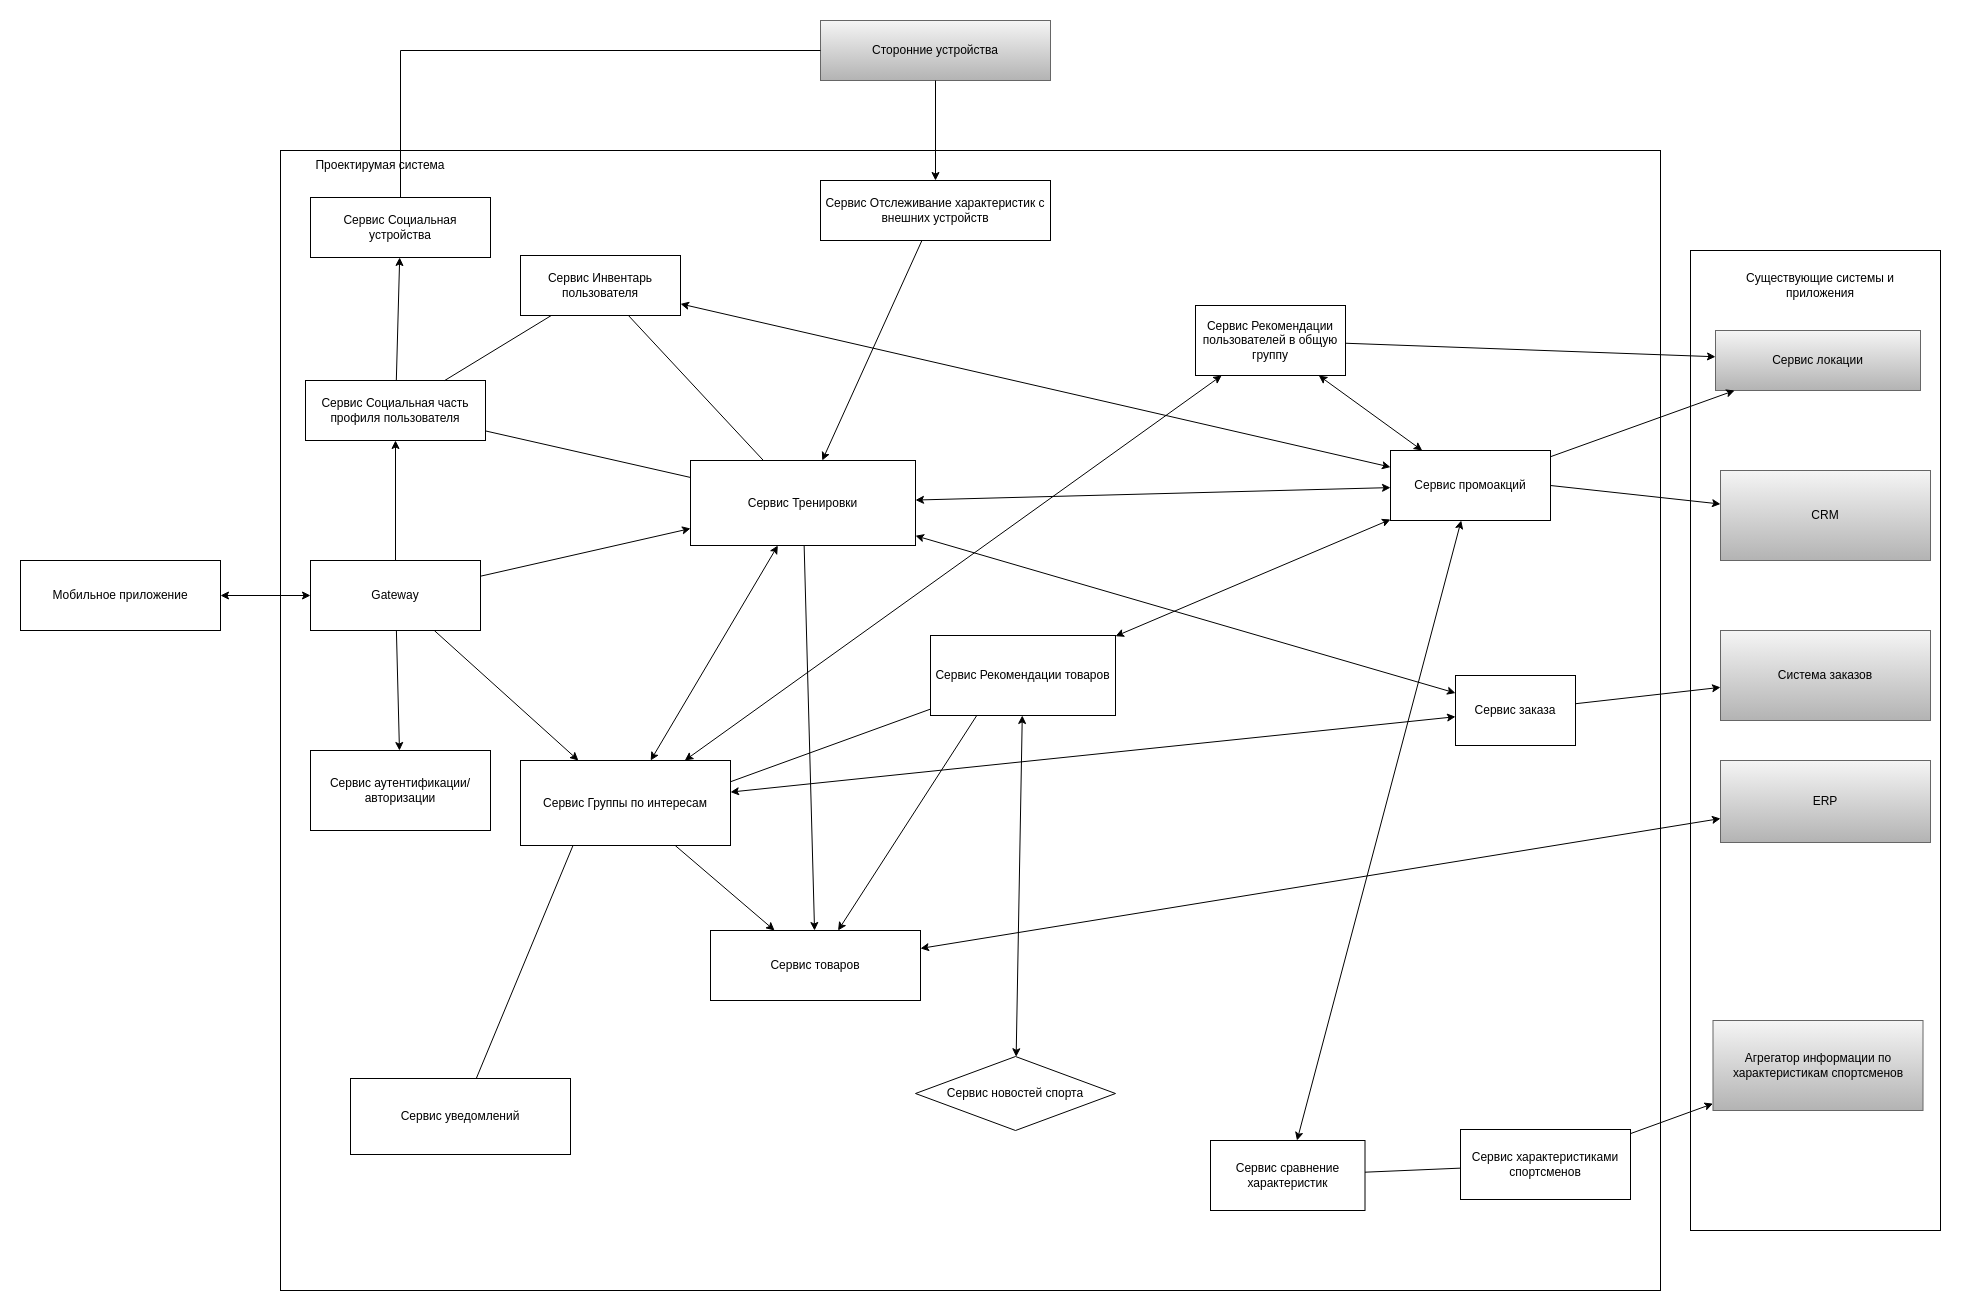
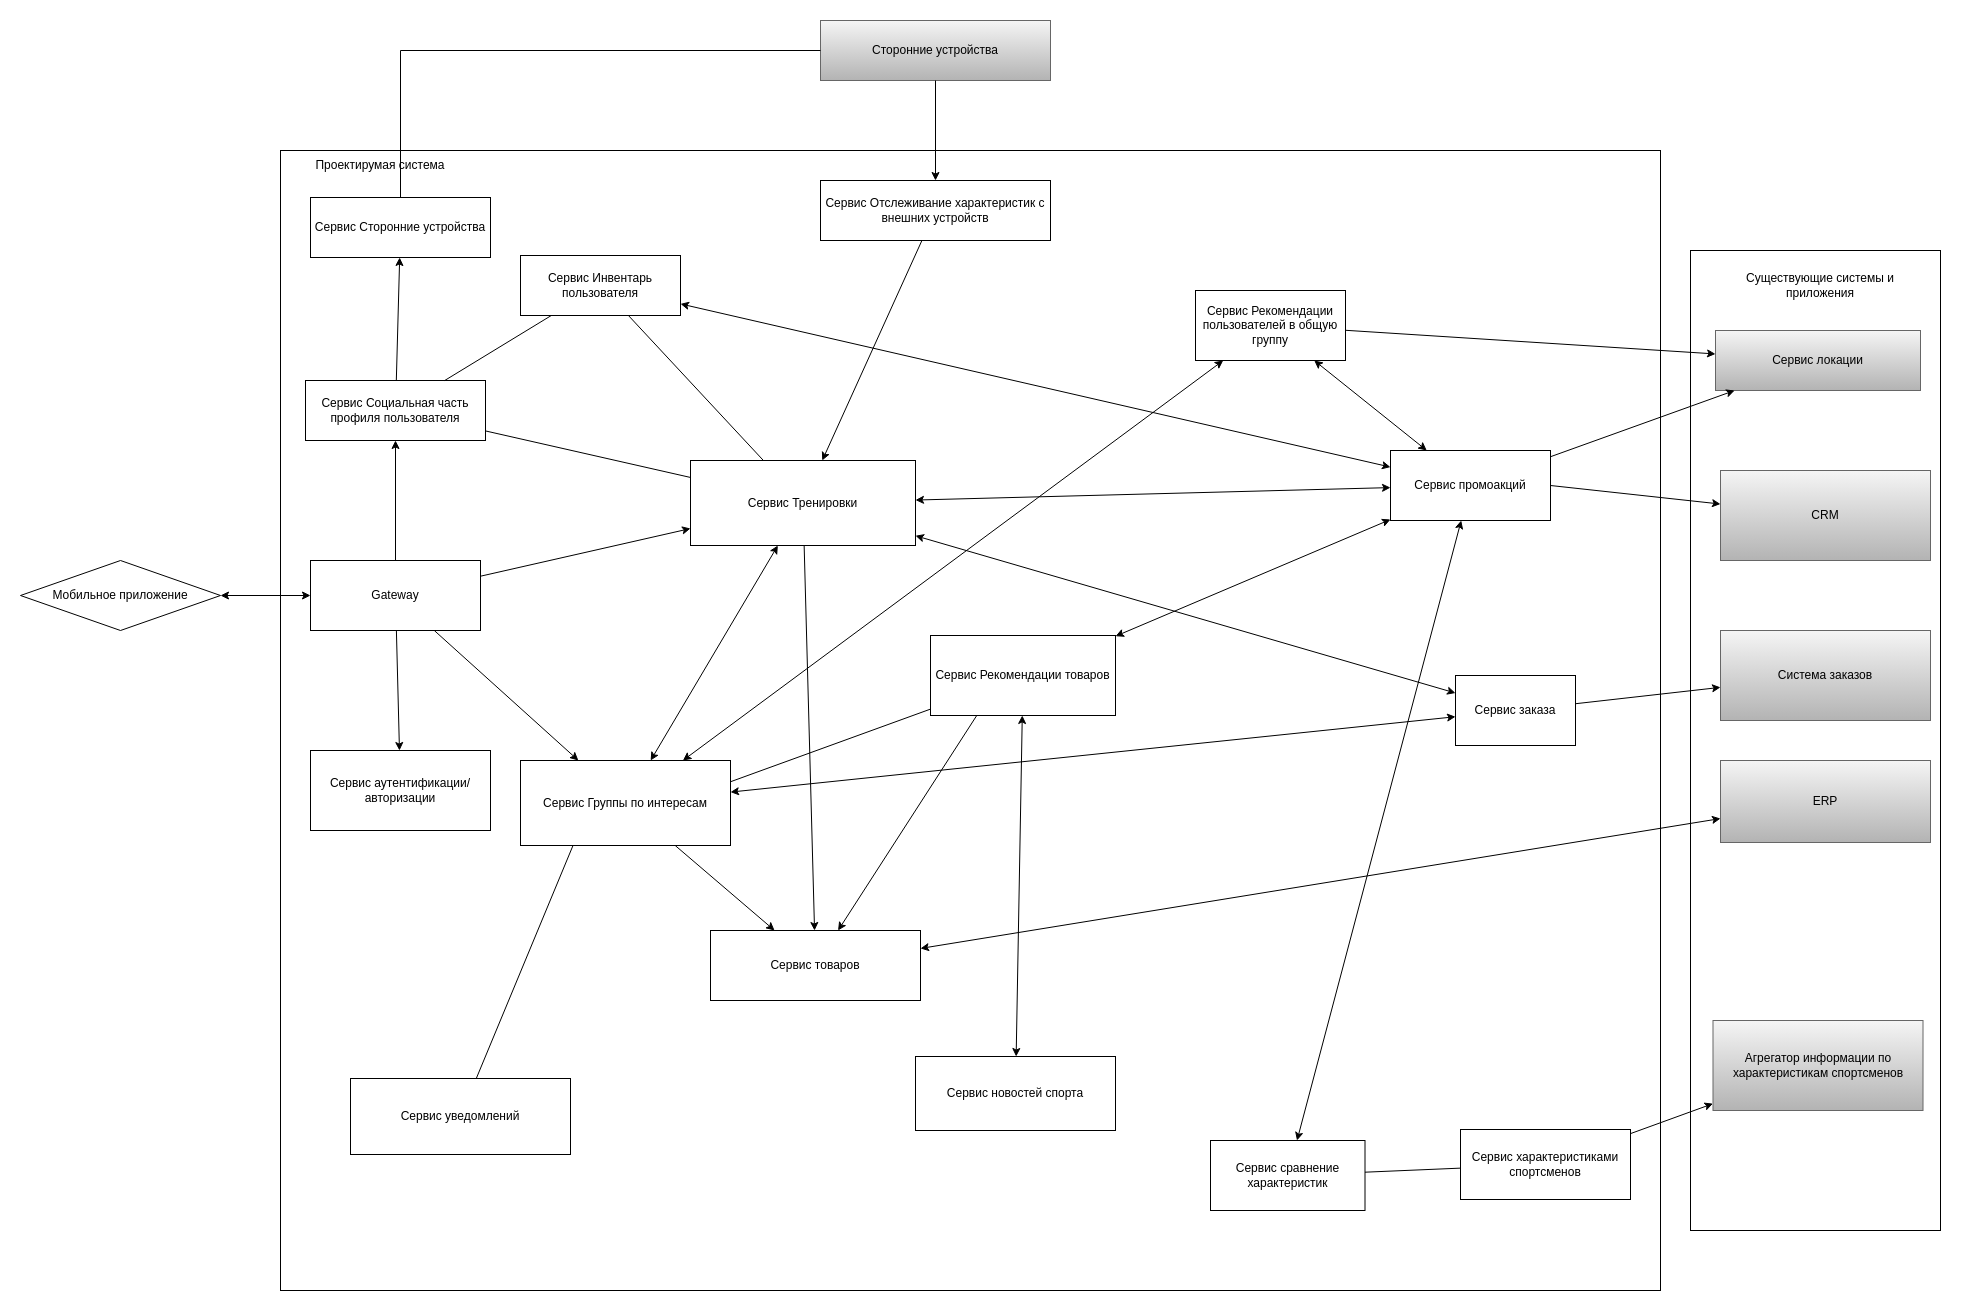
(401, 228) -> (401, 228)
(1271, 341) -> (1271, 326)
(121, 596) -> (121, 596)
(1016, 1094) -> (1016, 1094)
